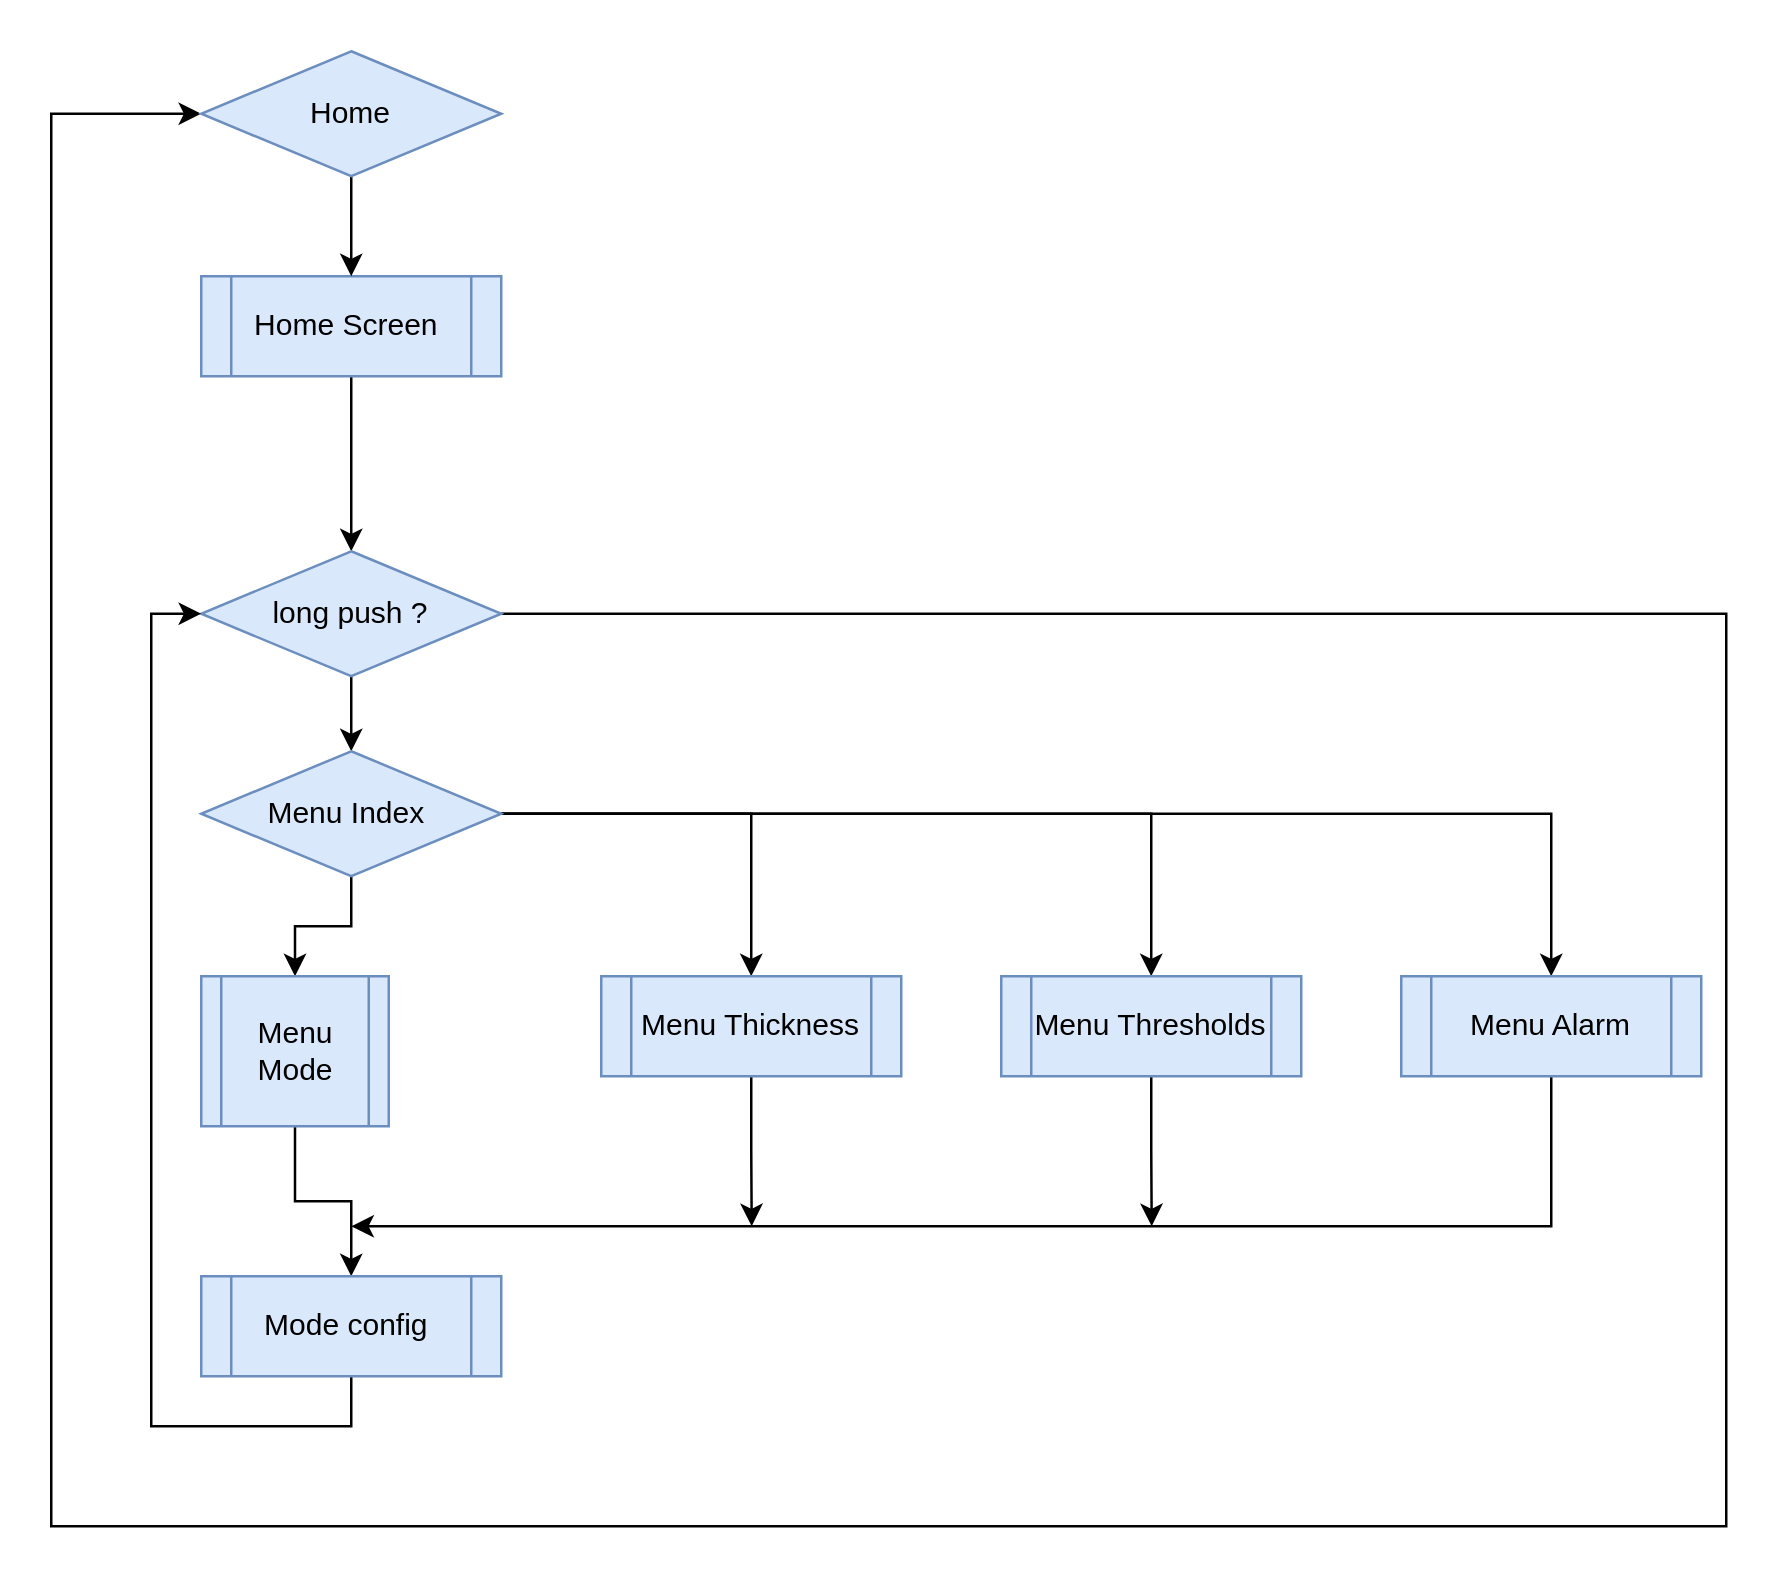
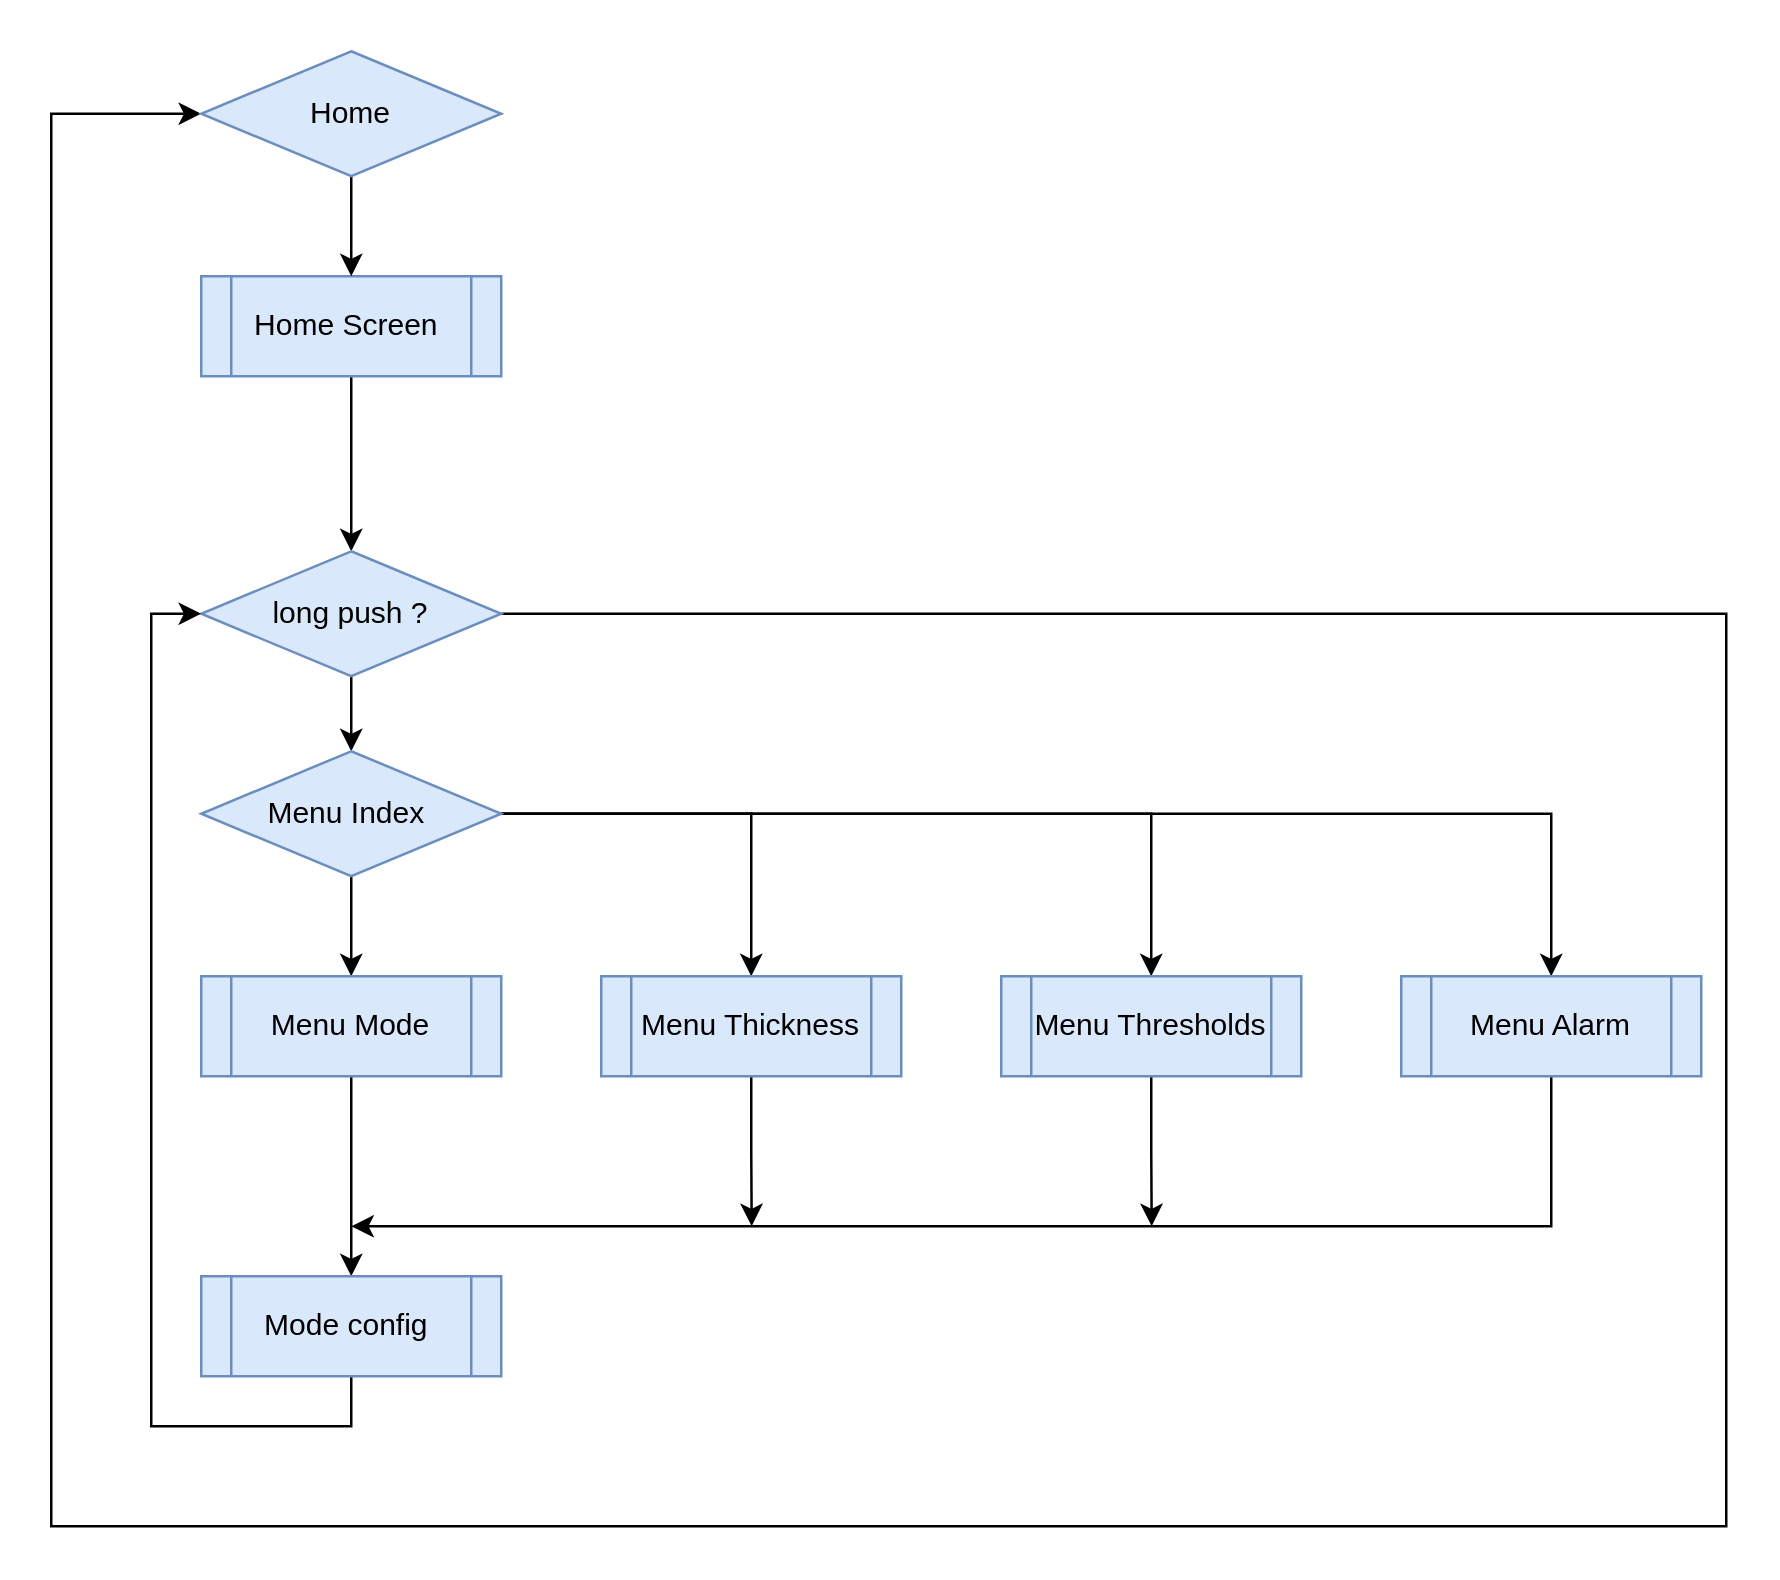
(295, 1051) -> (351, 1026)
